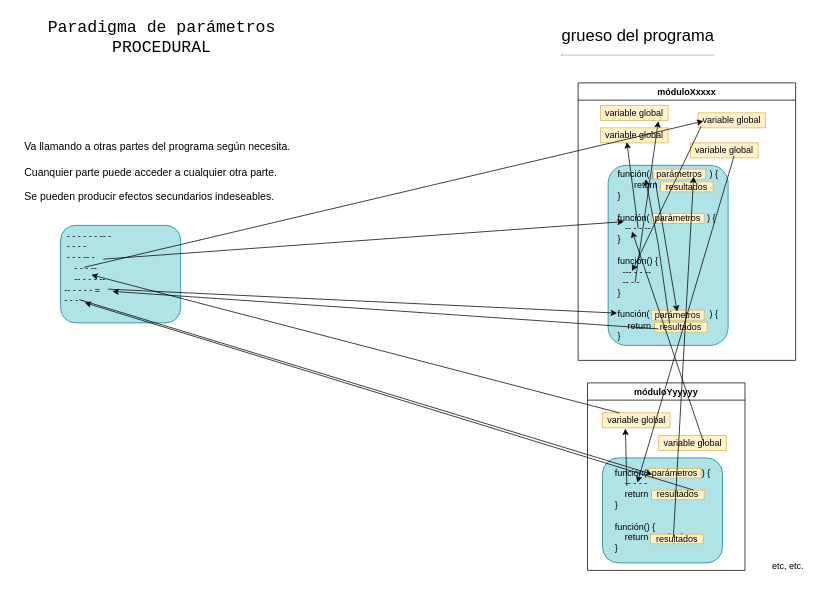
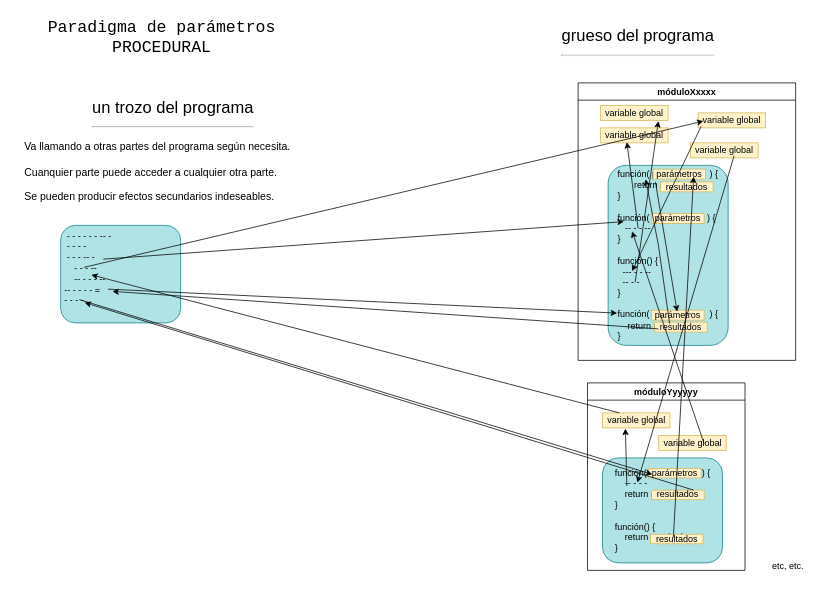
none -> (173, 117)
